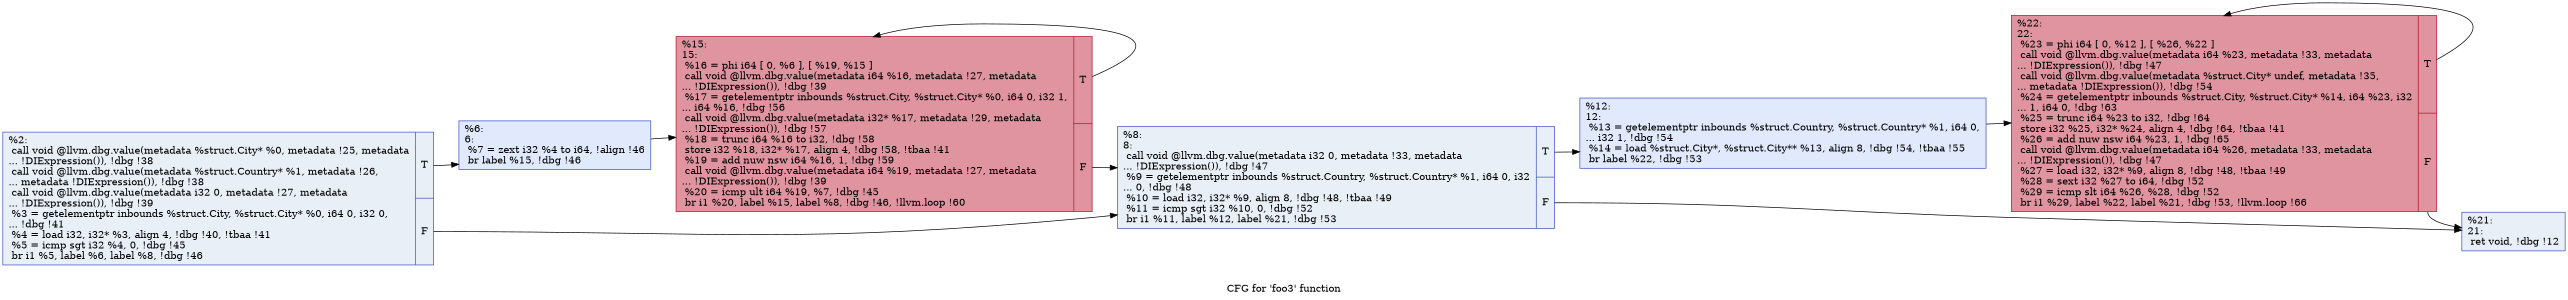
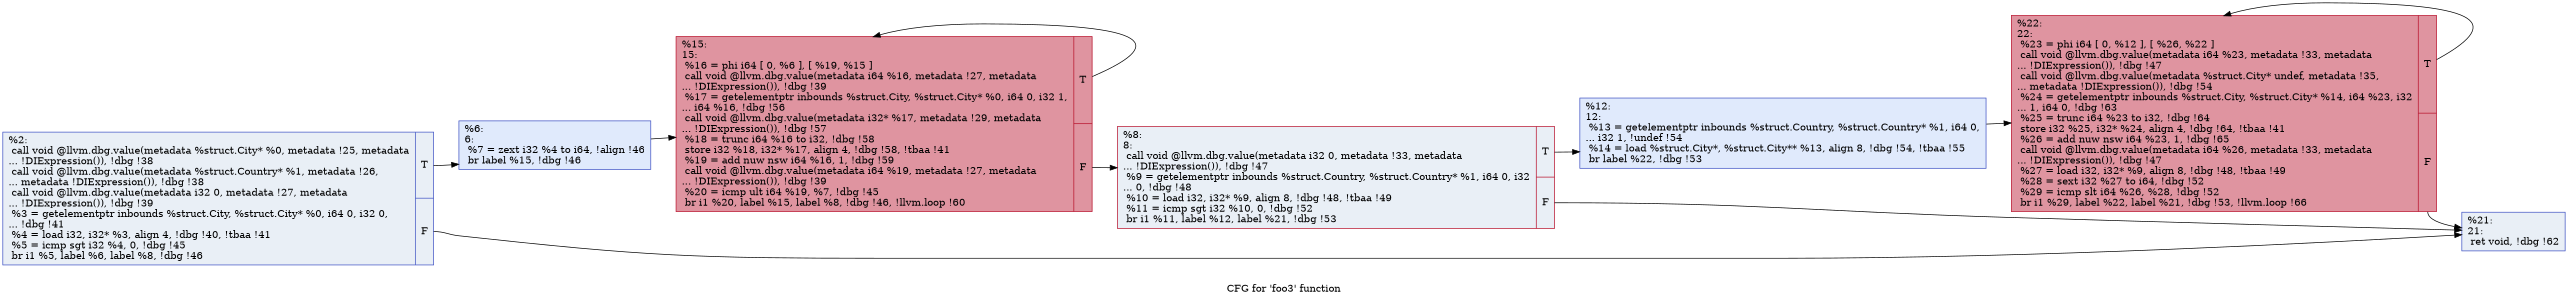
(1629, 138) -> (1634, 138)
(1336, 177) -> (1336, 177)
(772, 235) -> (1444, 258)
(2513, 242) -> (2513, 242)
